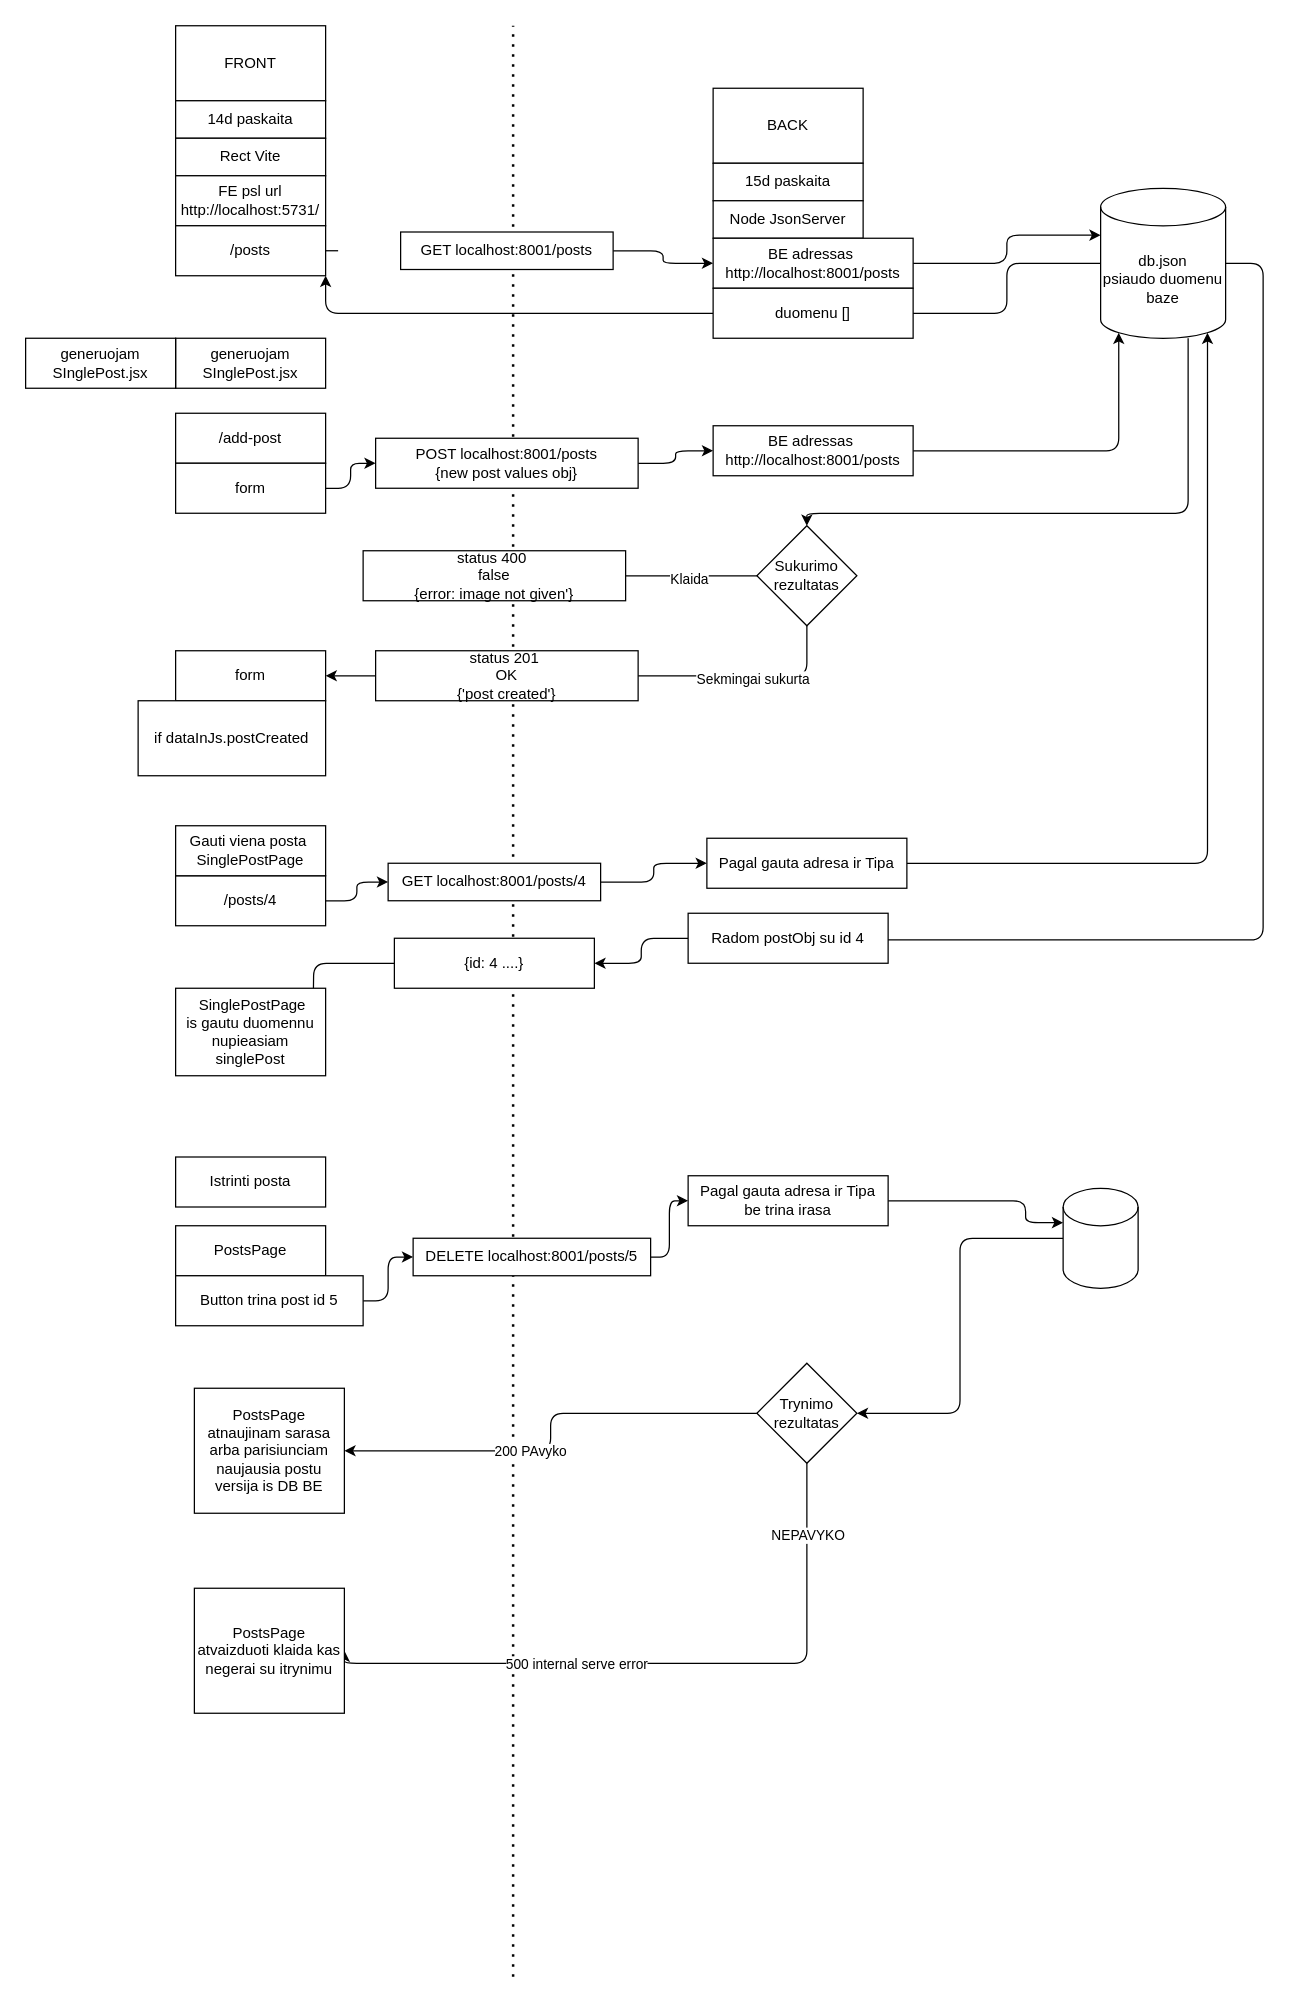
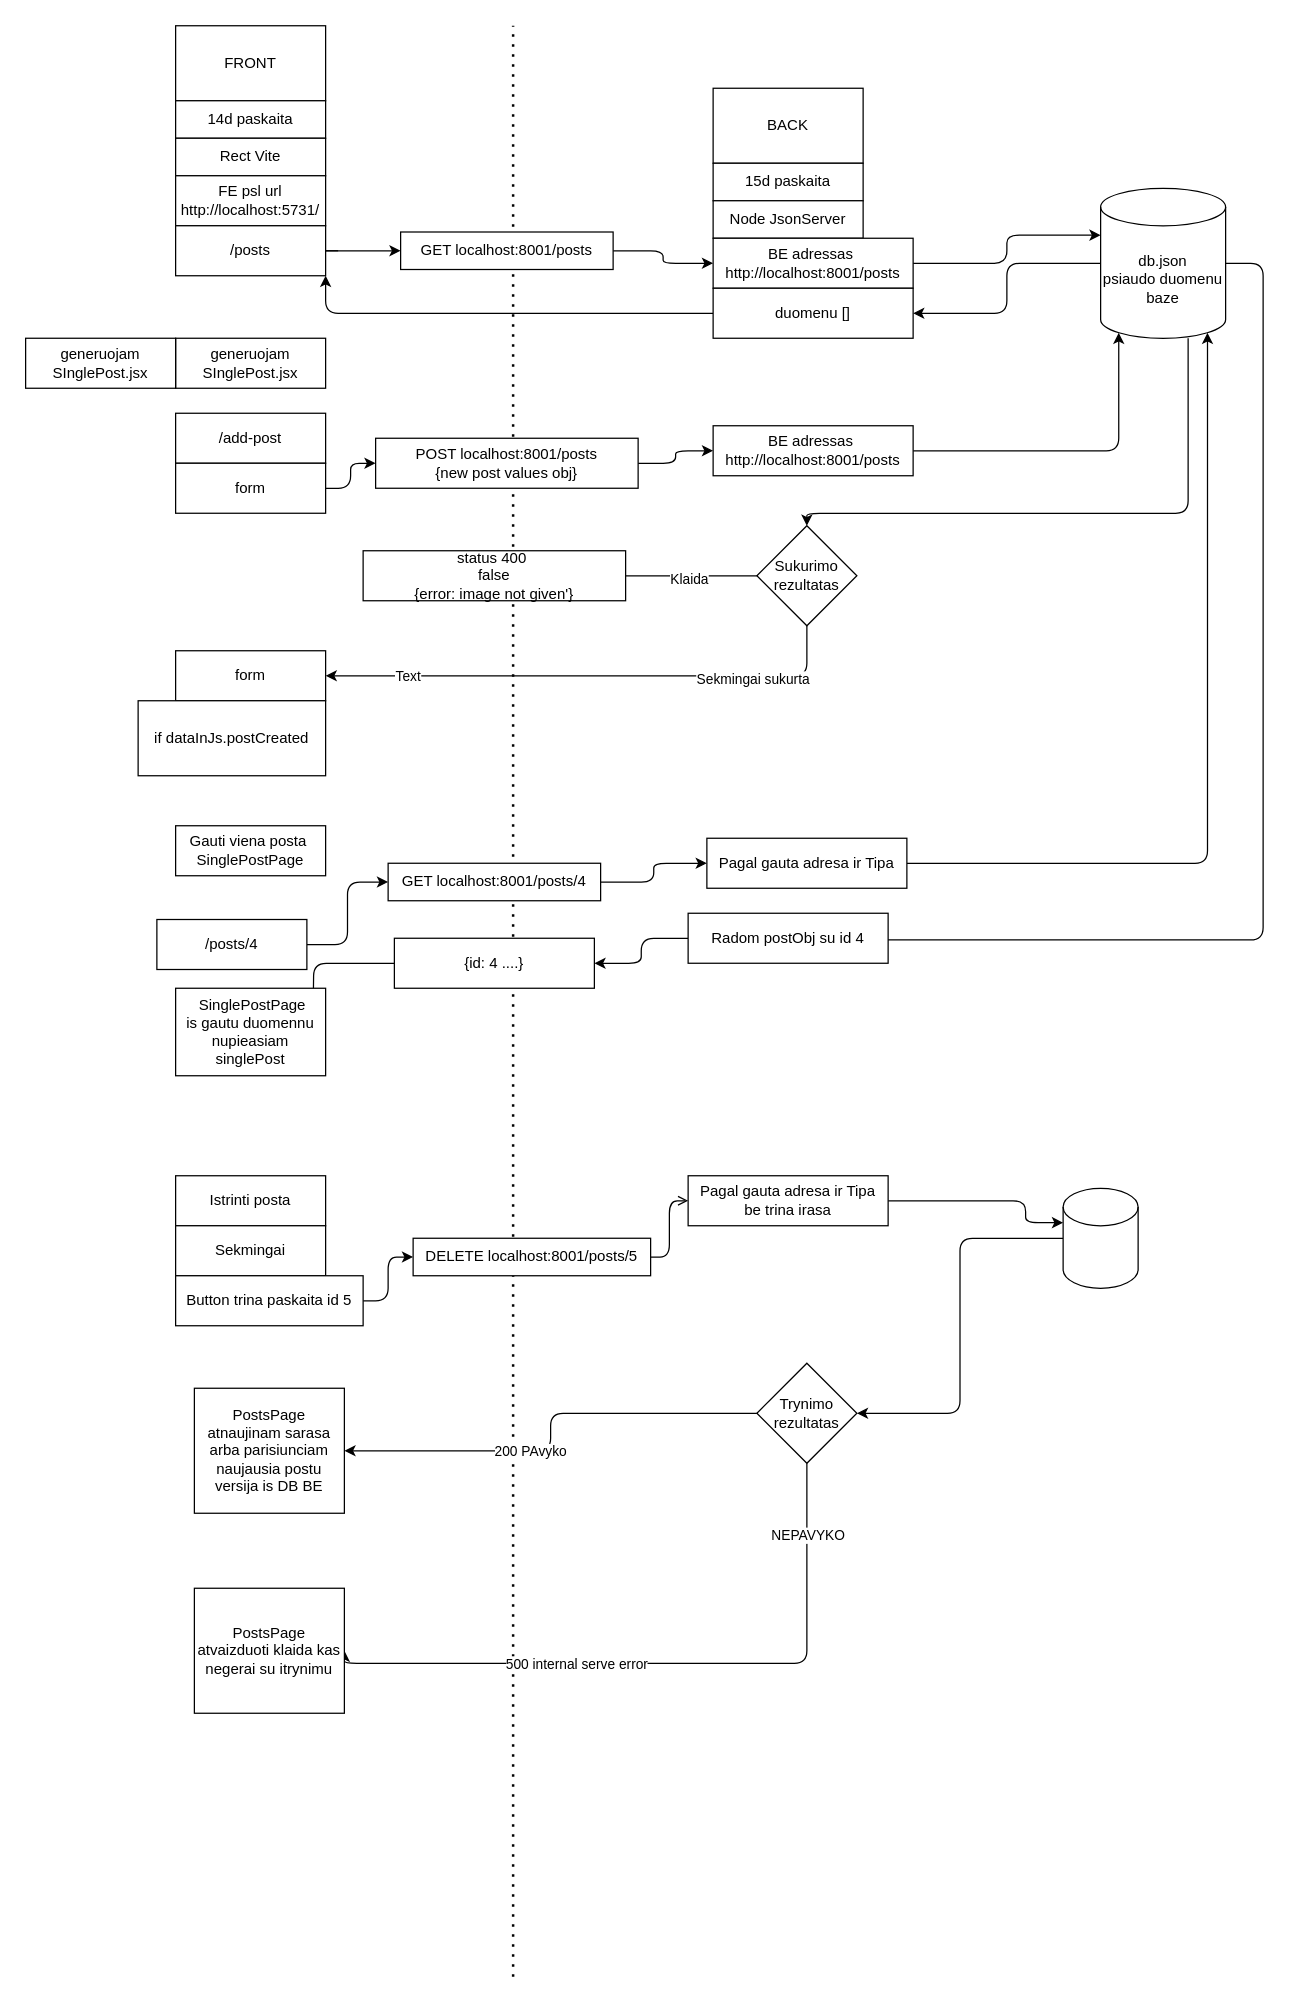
none -> (366, 251)
(919, 313) -> (923, 313)
(507, 676) -> none
(251, 901) -> (232, 944)
(251, 1182) -> (251, 1201)
(674, 1201) -> (676, 1201)
(251, 1251) -> (251, 1251)
(269, 1301) -> (269, 1301)
